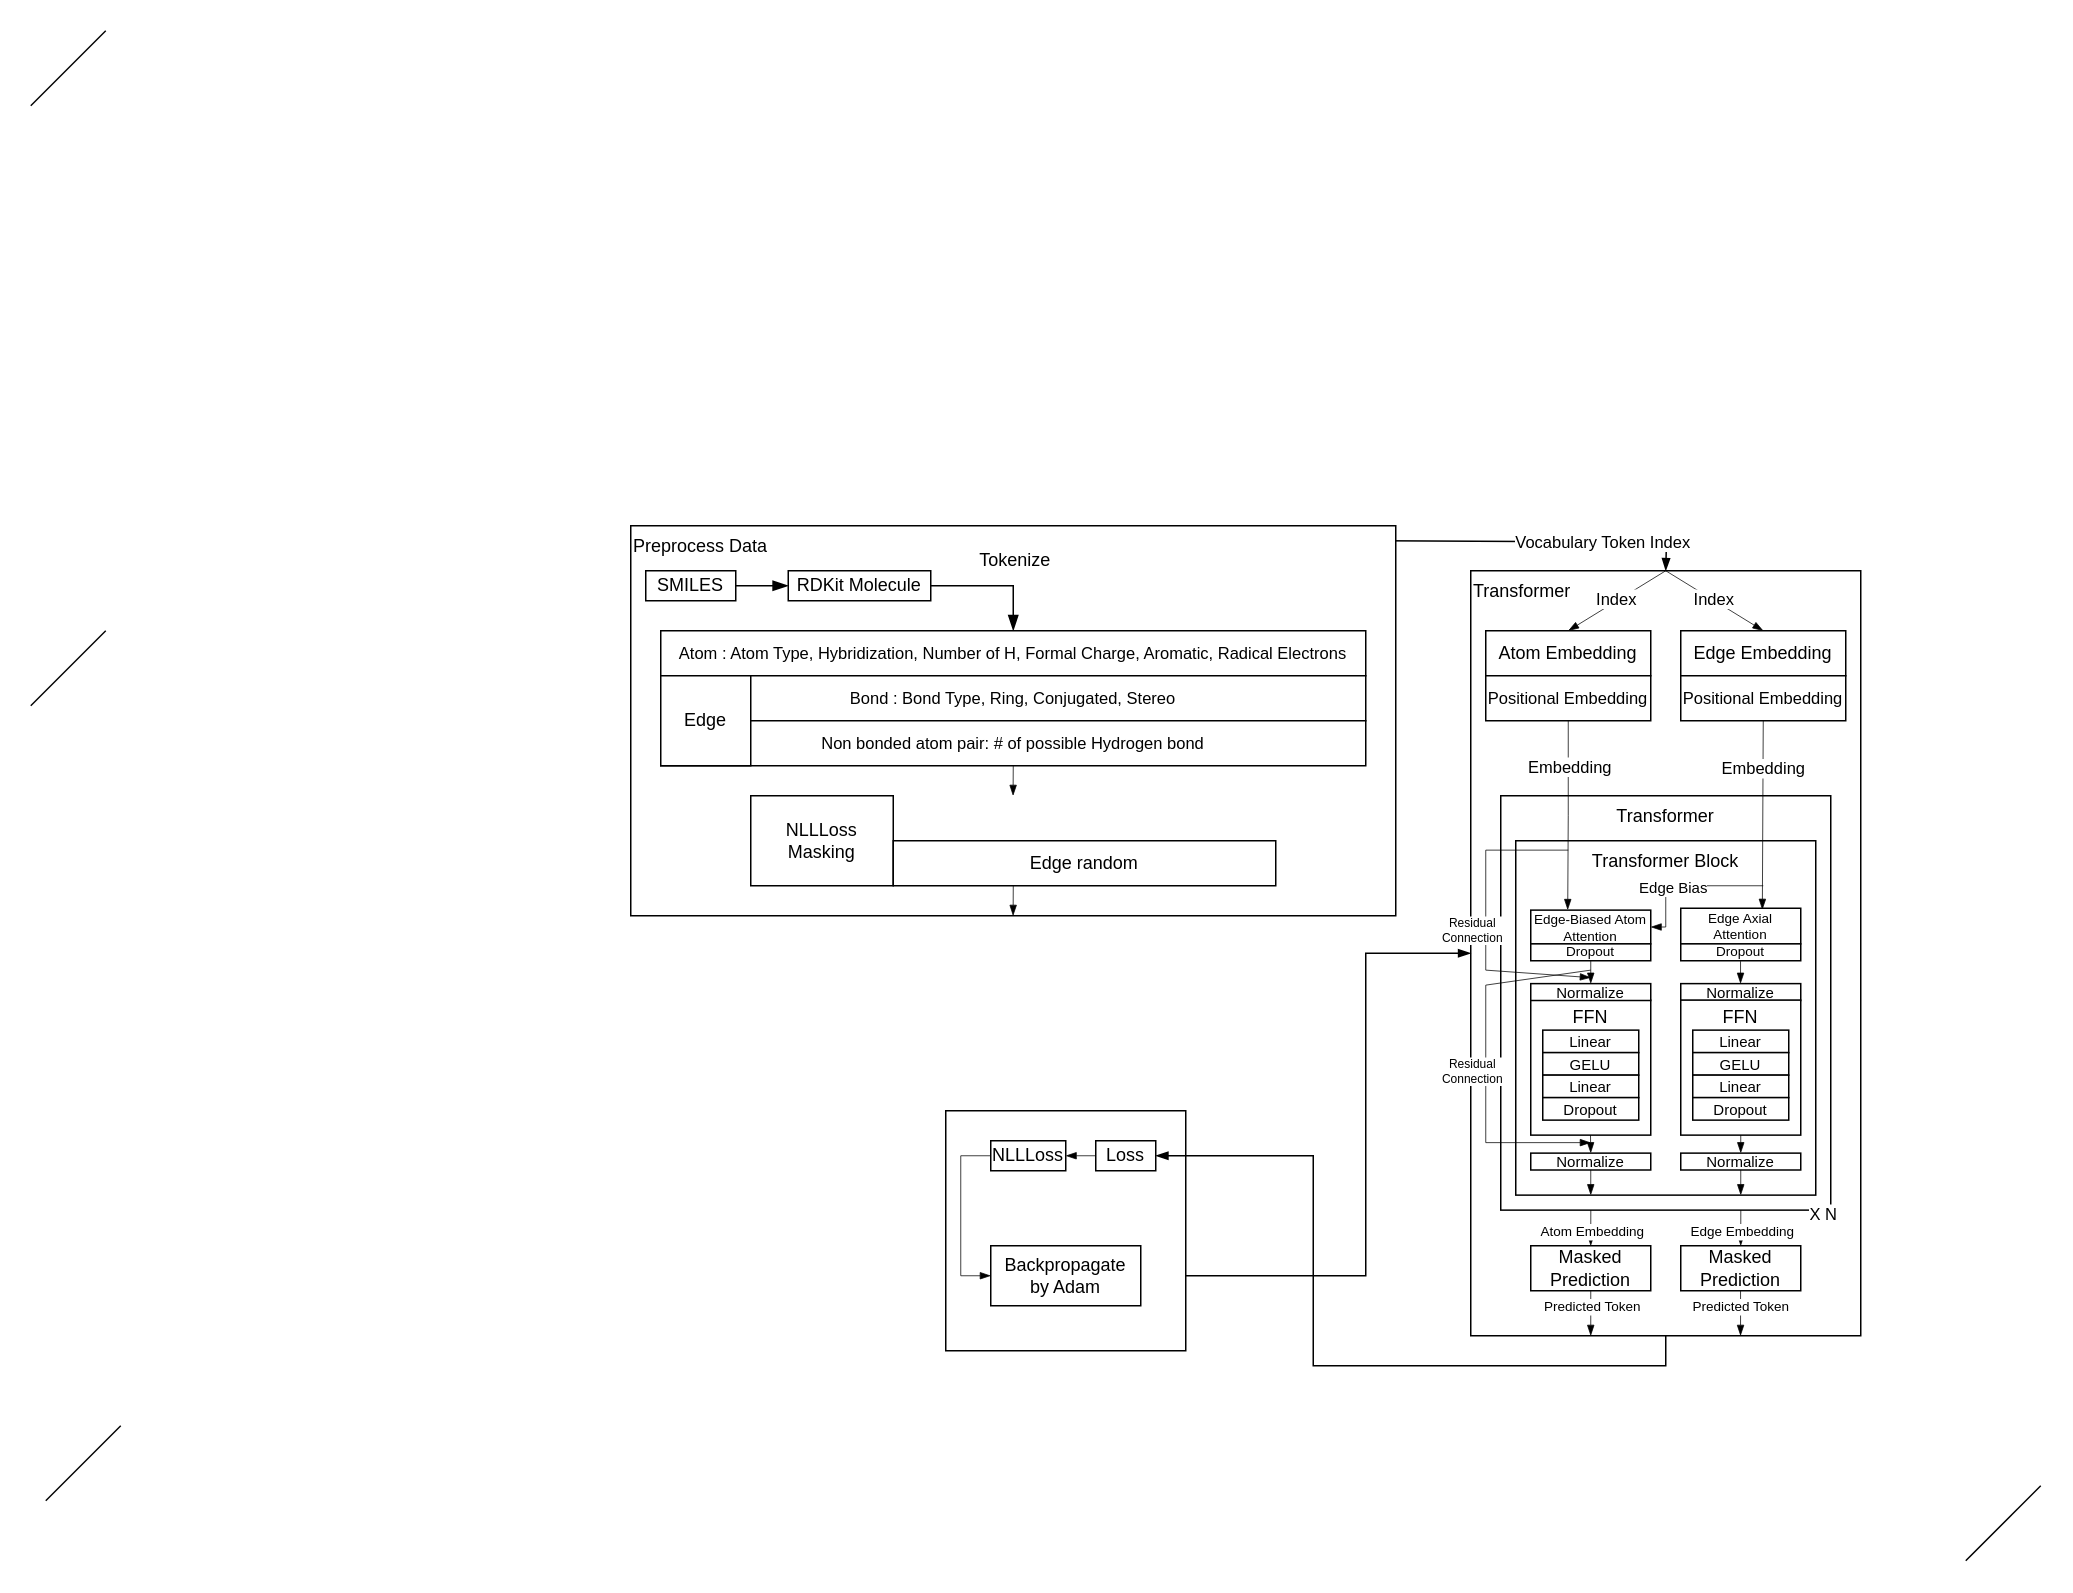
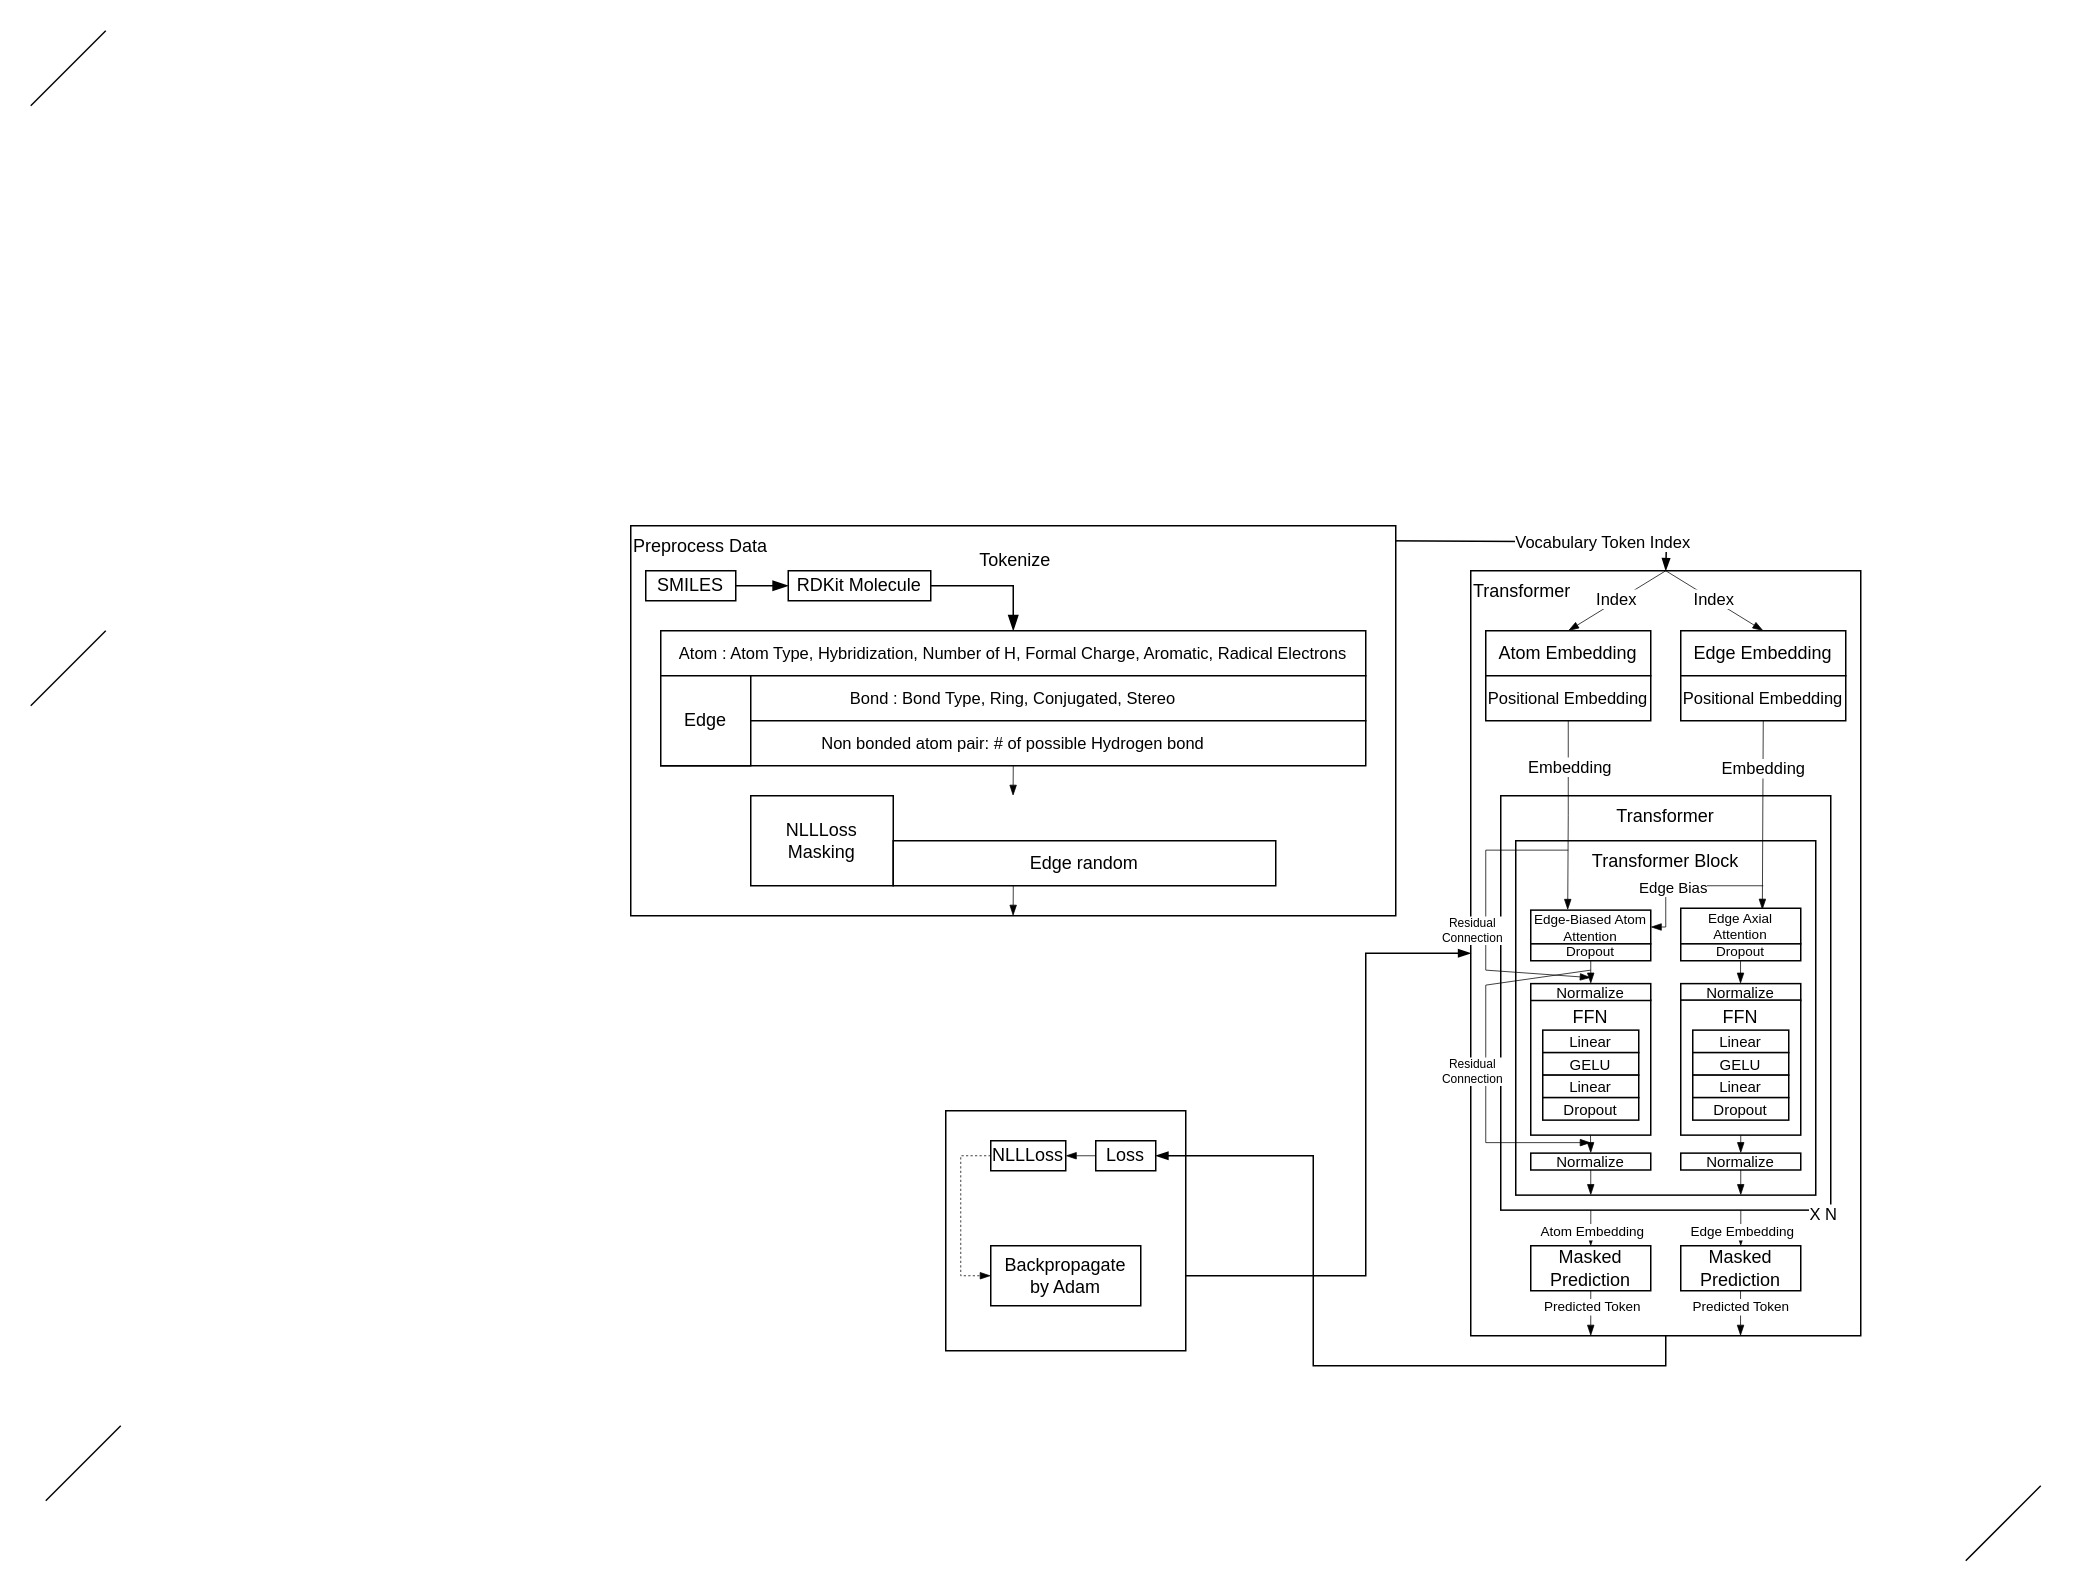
(961, 1210) -> (961, 1210)
